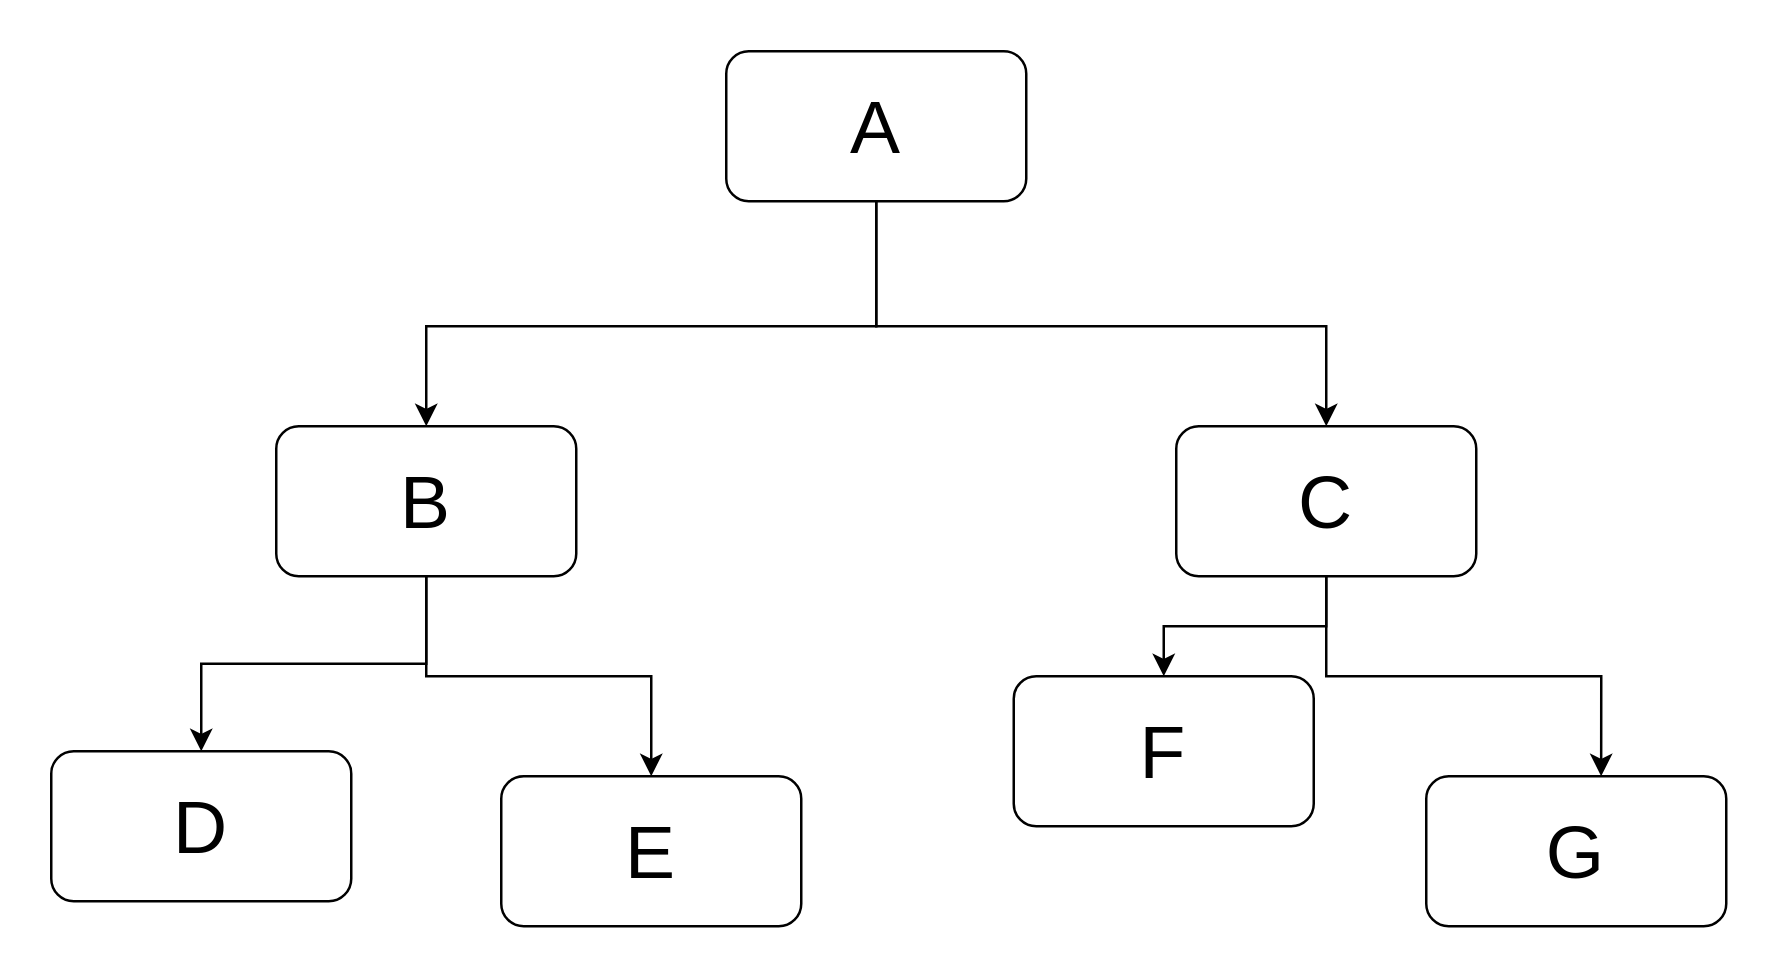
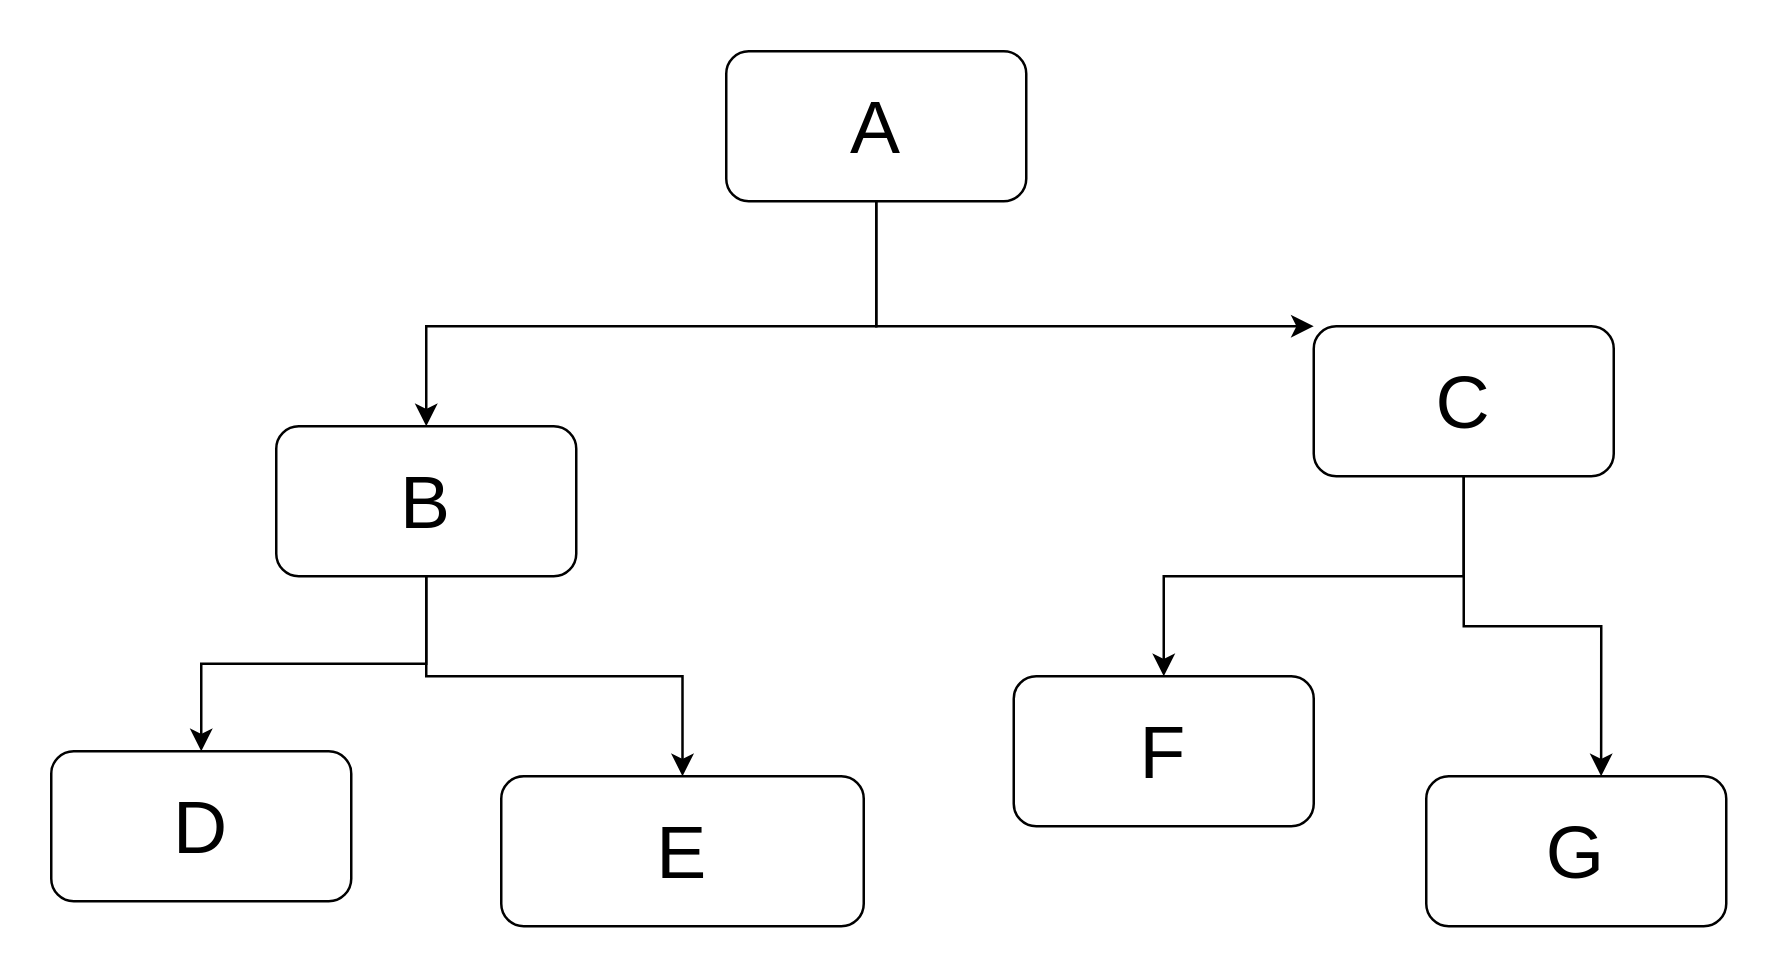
(1326, 501) -> (1464, 401)
(651, 851) -> (683, 851)
